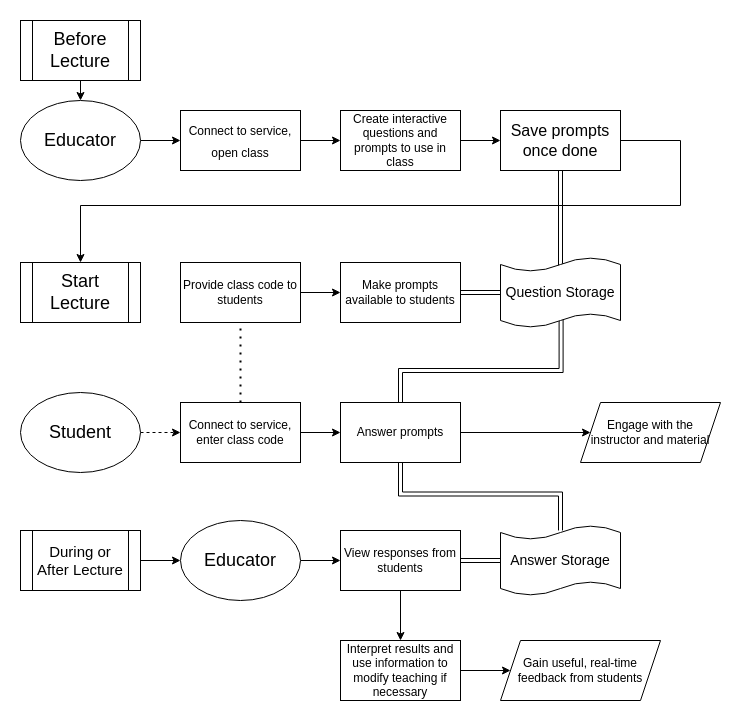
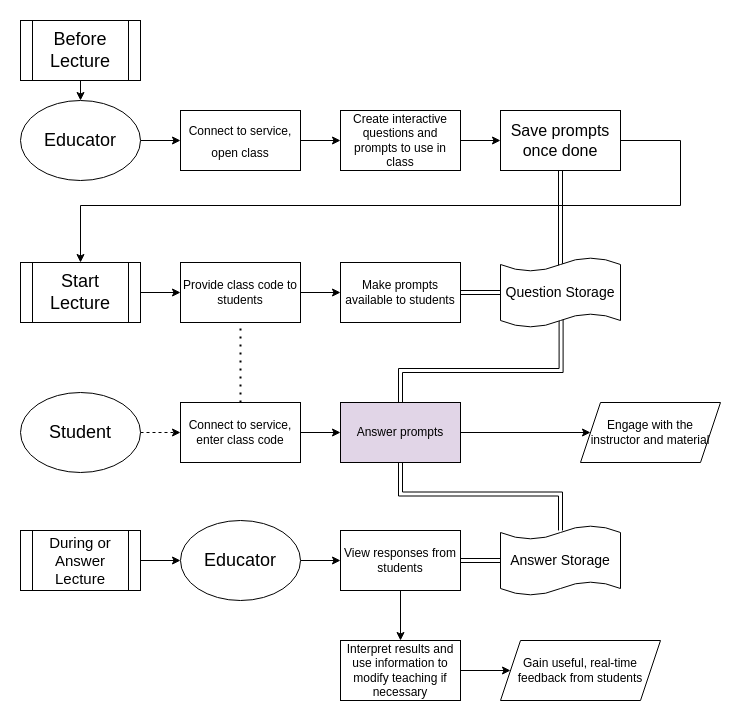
none -> (157, 293)
(401, 433) -> (401, 433)
(81, 561) -> (81, 561)
